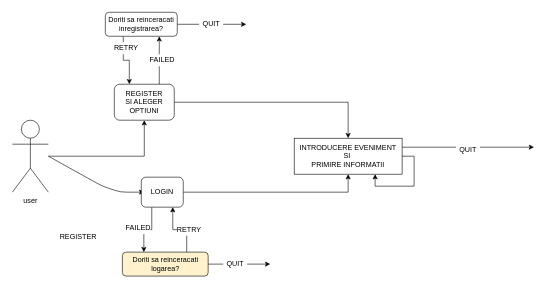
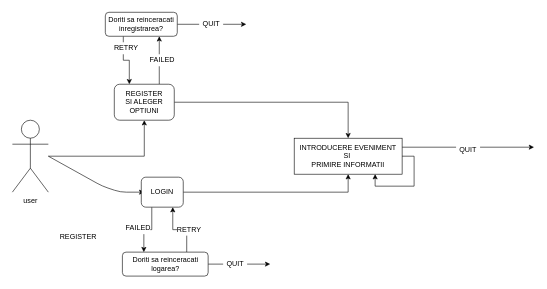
(165, 264) -> (165, 264)
